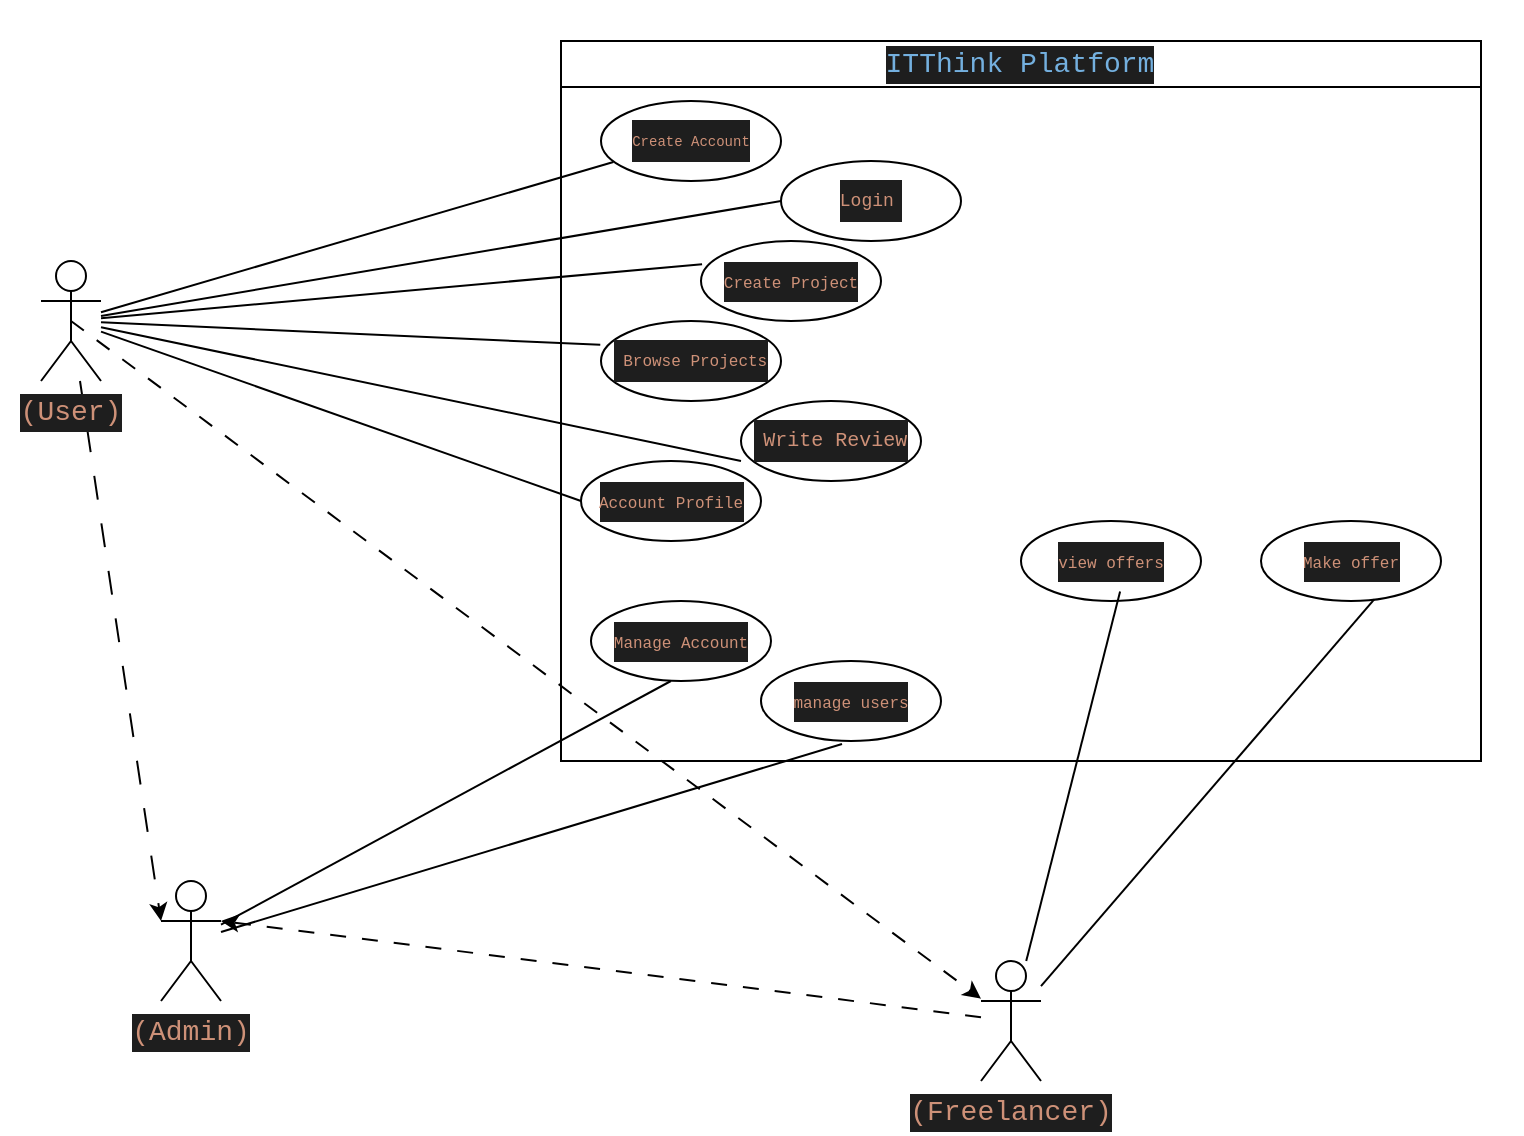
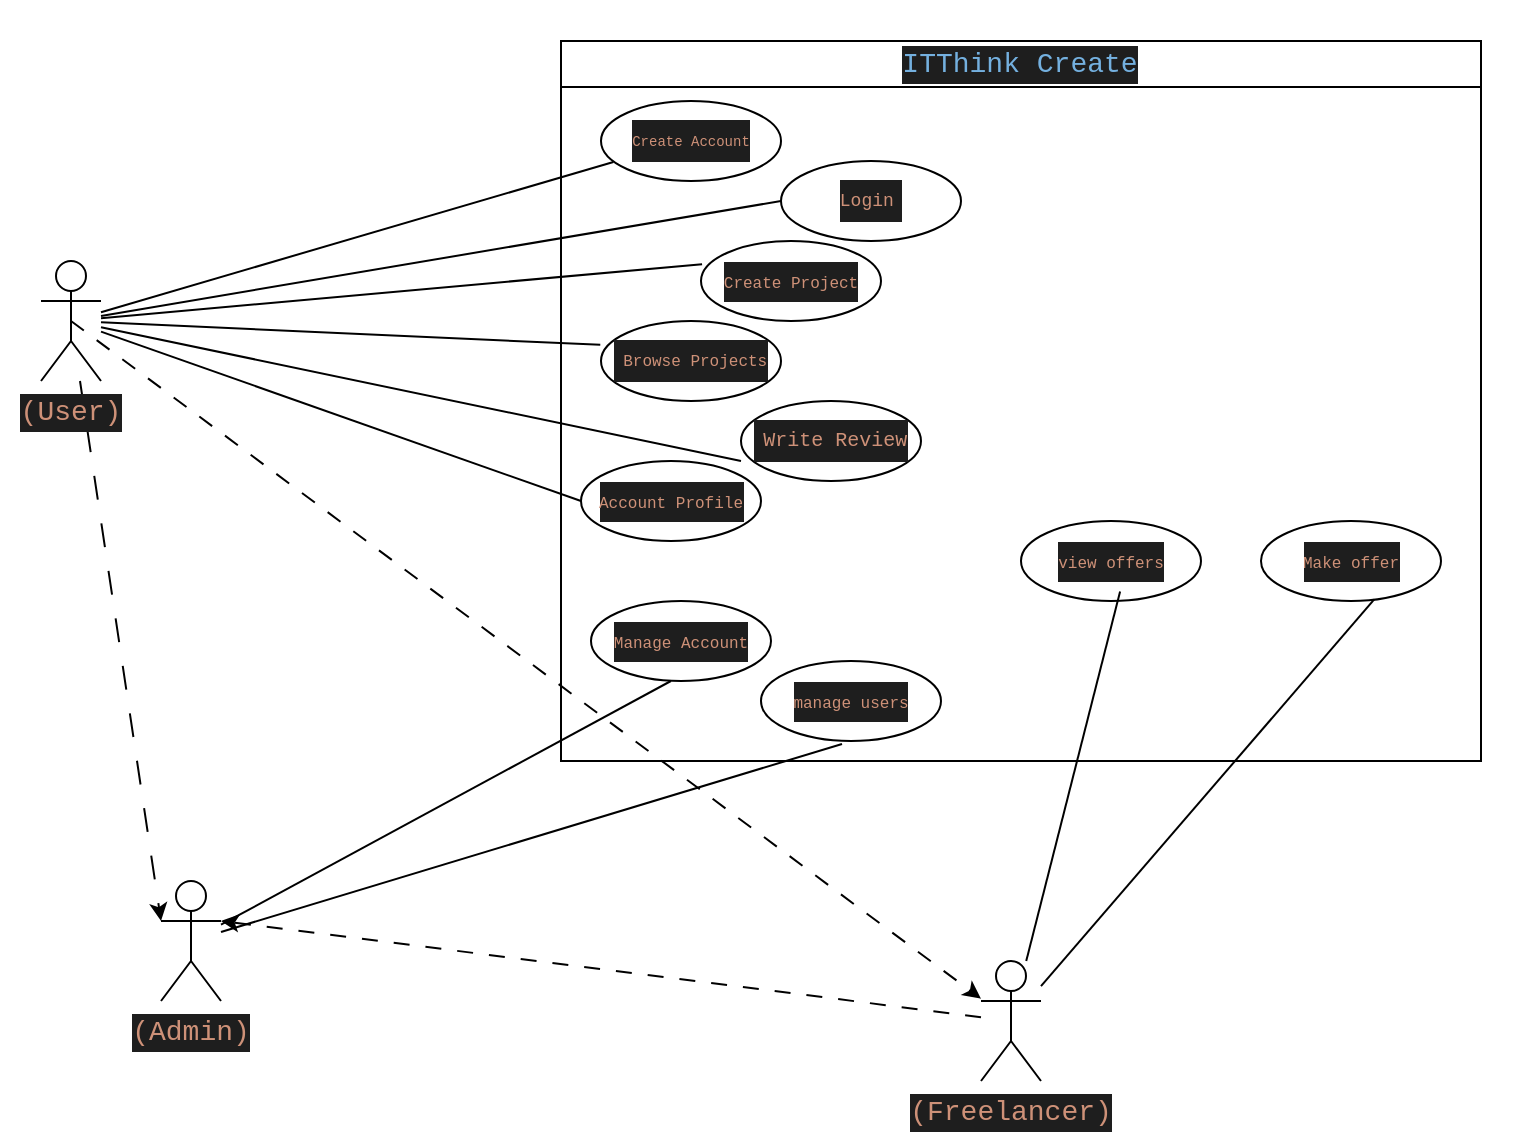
(1021, 65) -> (1021, 65)
